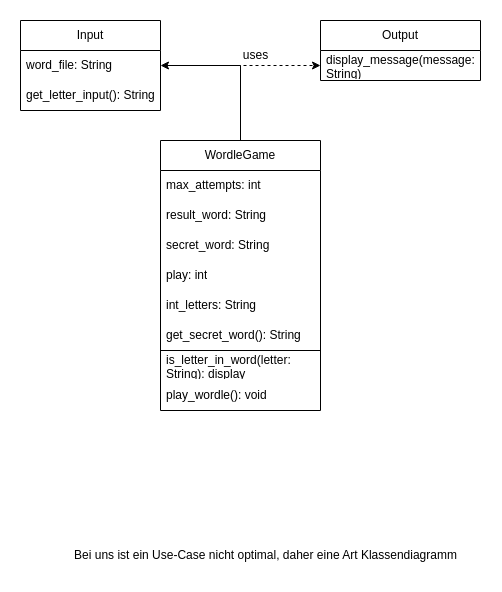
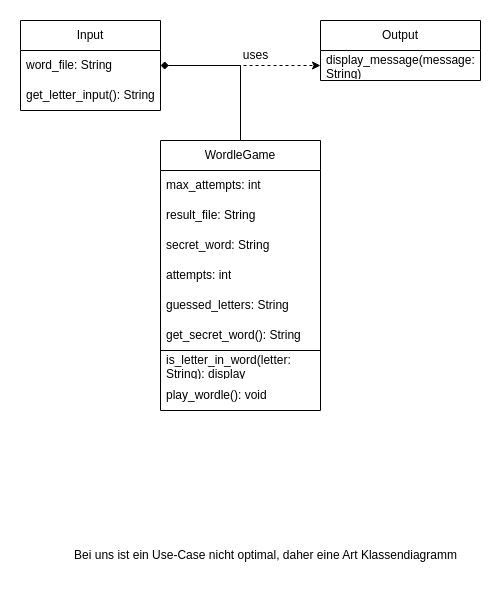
(169, 66) -> (169, 66)
(224, 216) -> (221, 216)
(191, 276) -> (206, 276)
(223, 306) -> (238, 306)
